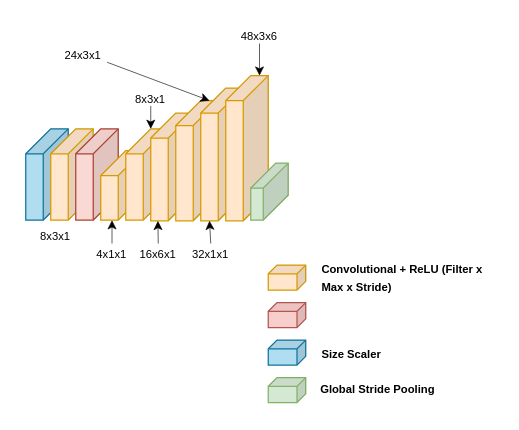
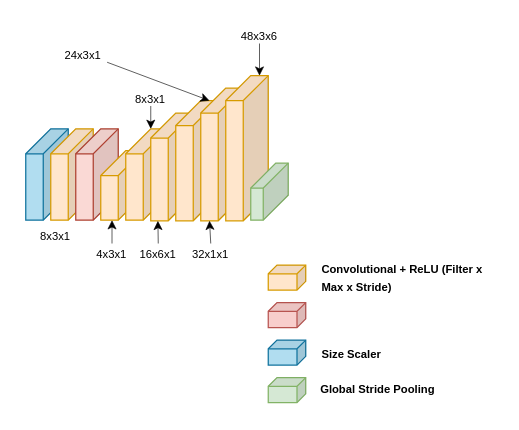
(112, 252) -> (112, 252)
